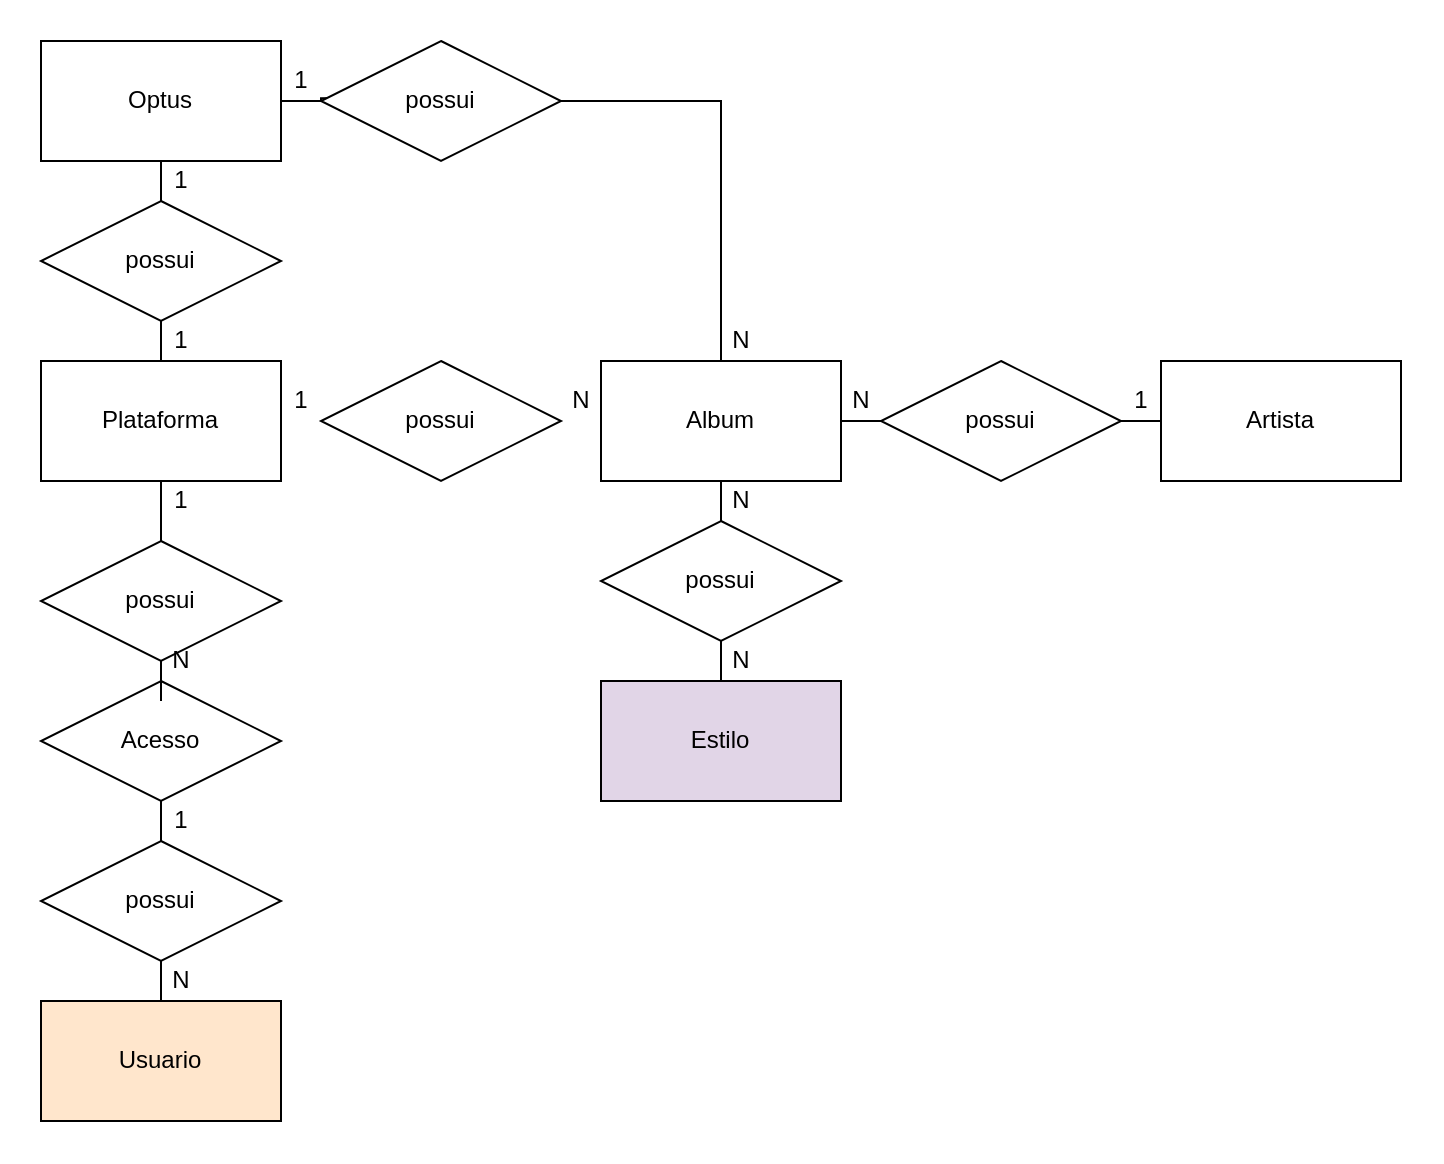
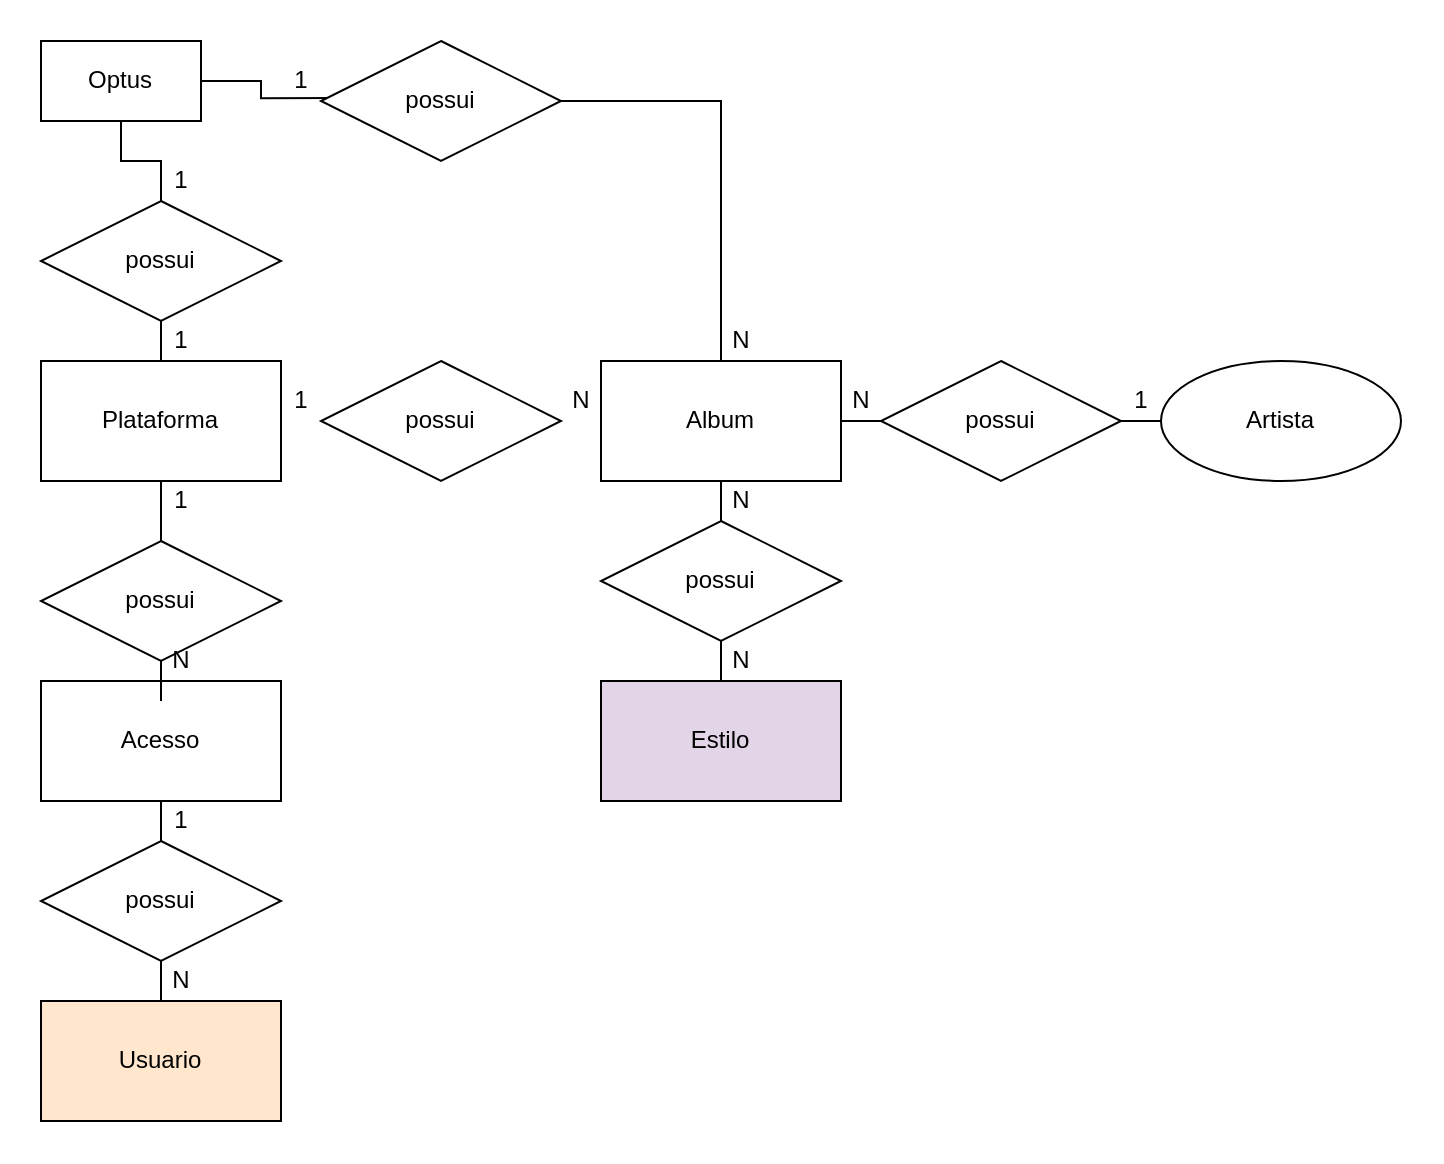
(161, 101) -> (121, 81)
(1281, 421) -> (1281, 421)
(161, 741) -> (161, 741)
